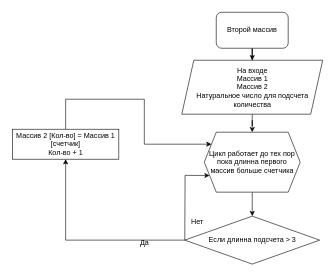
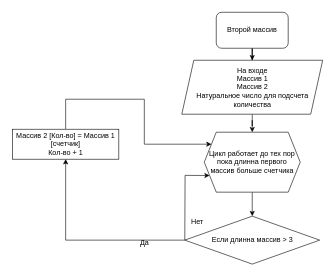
(253, 240) -> (253, 240)
